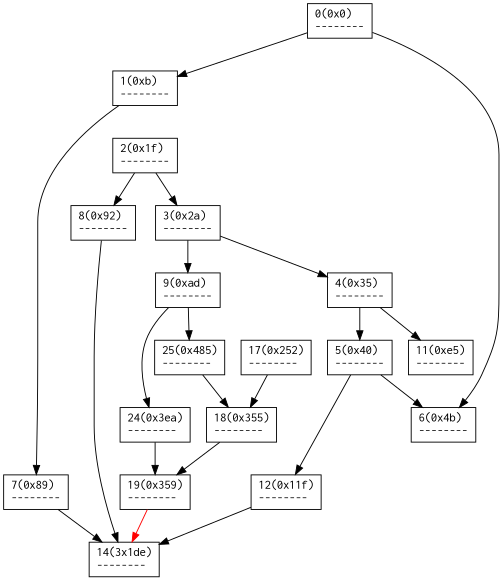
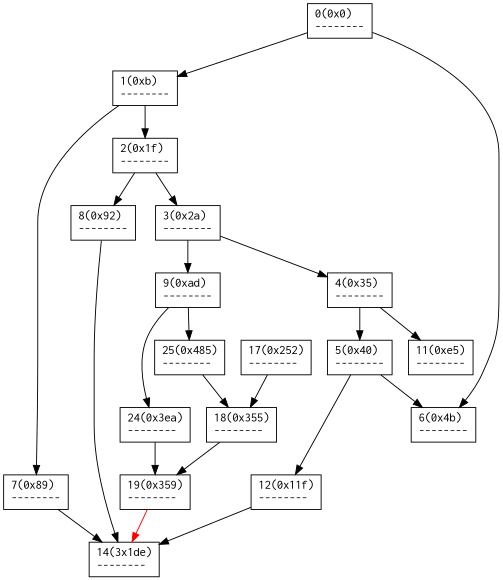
none -> (145, 117)
